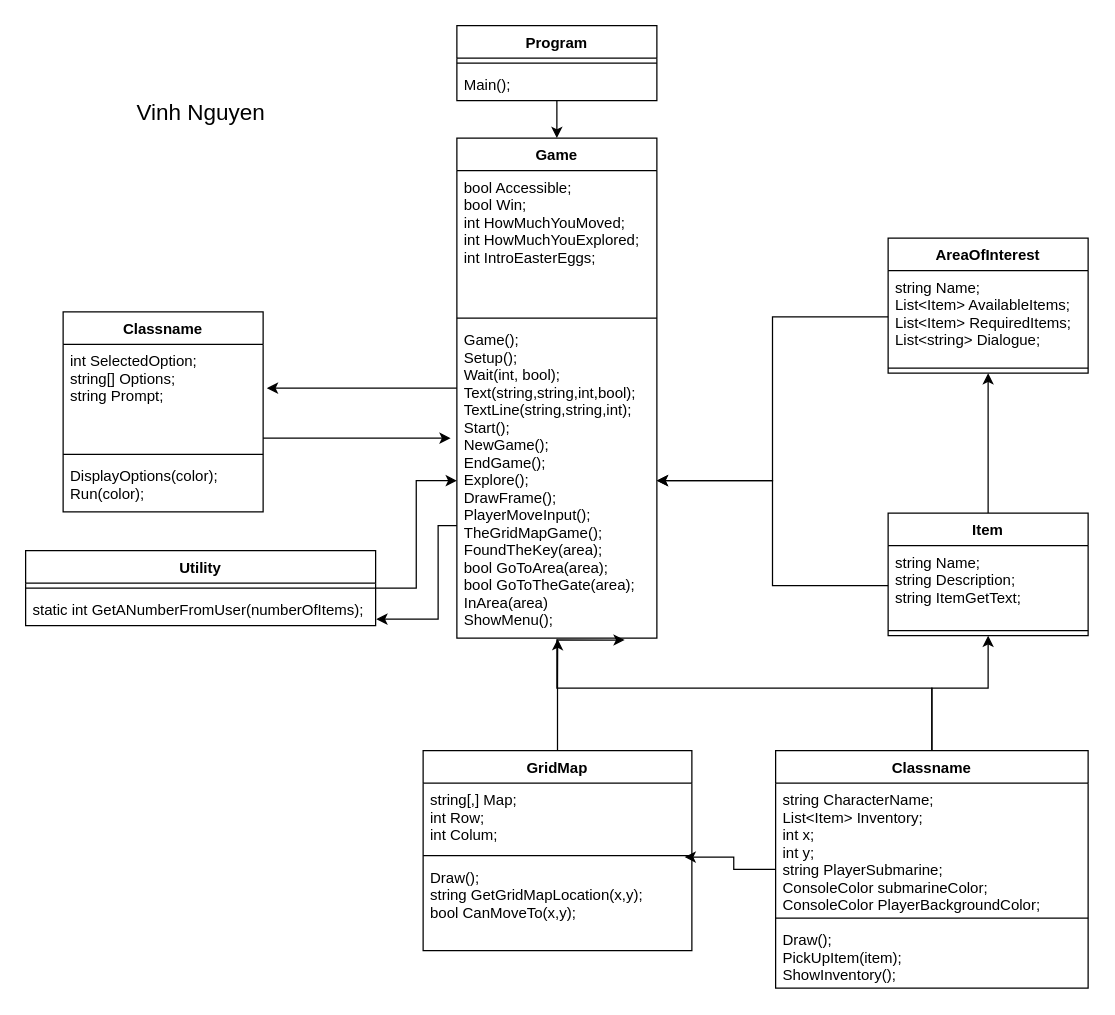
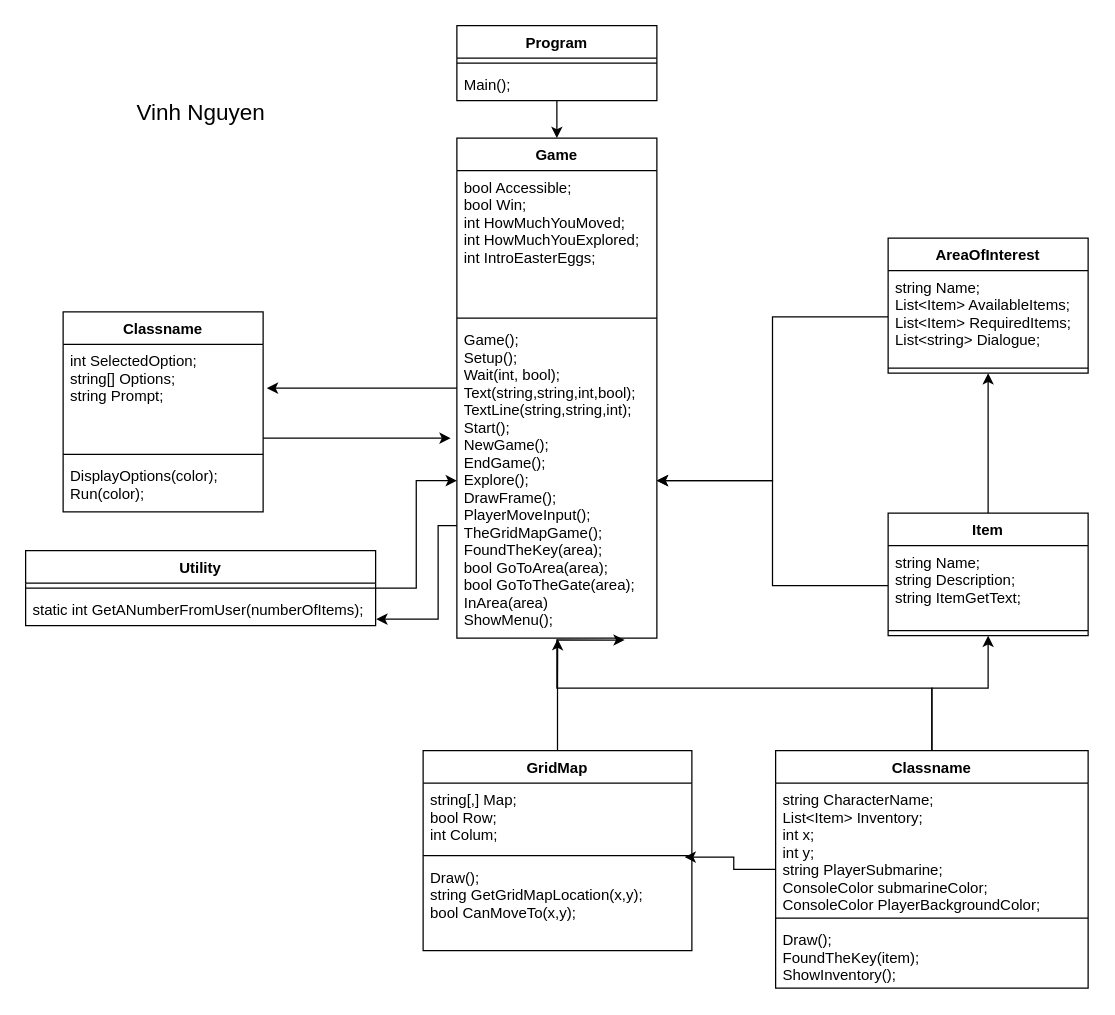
(481, 800) -> (481, 800)
(810, 940) -> (810, 940)
